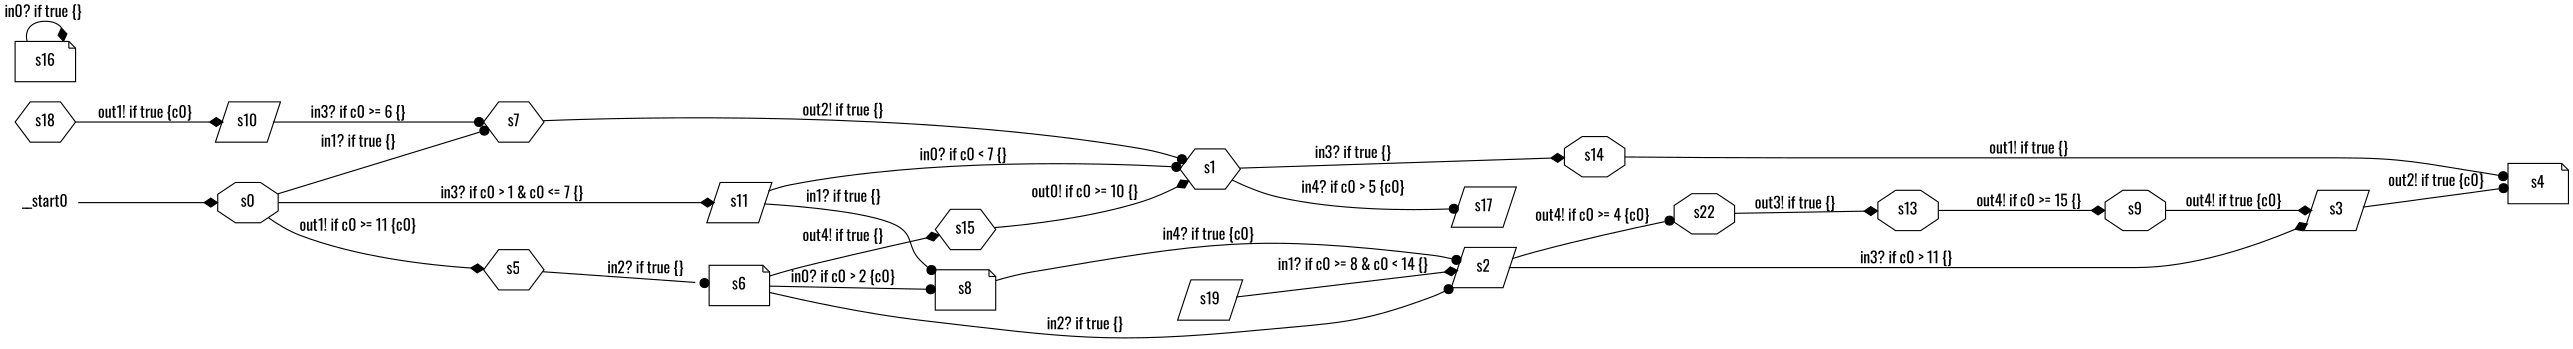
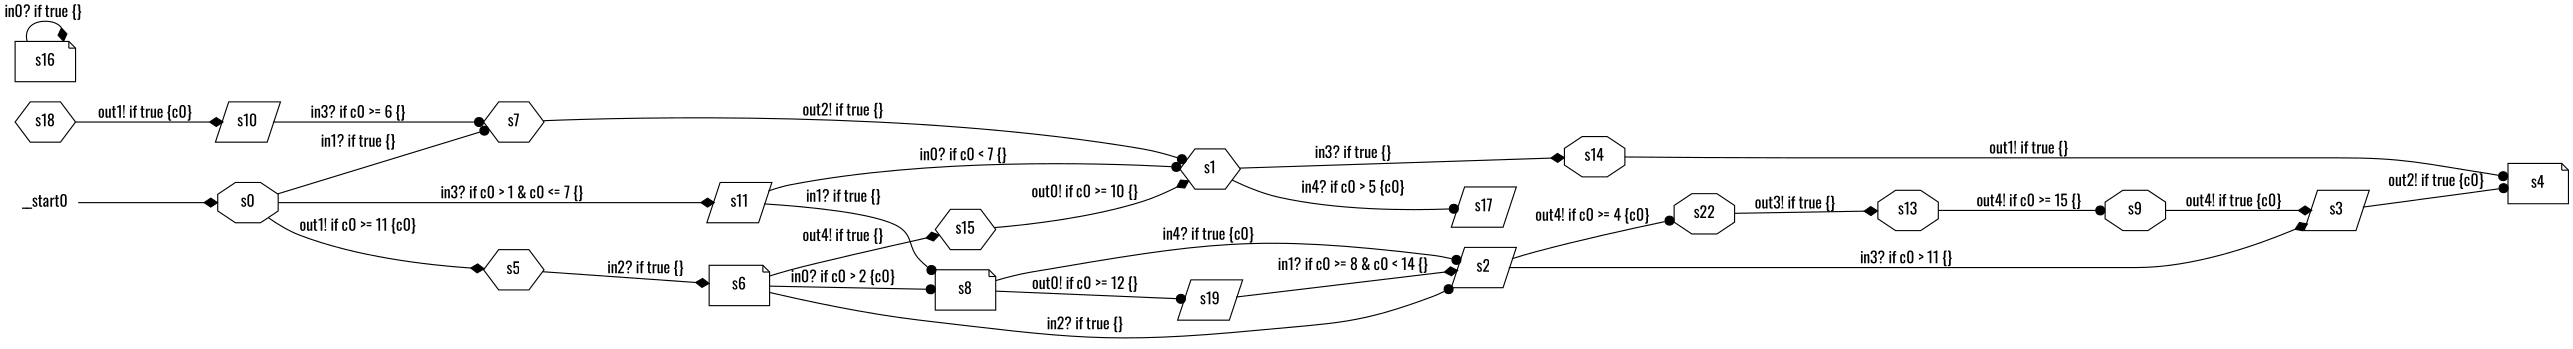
(2017, 210) -> (2017, 210)
(619, 277) -> (619, 277)
none -> (1086, 295)
